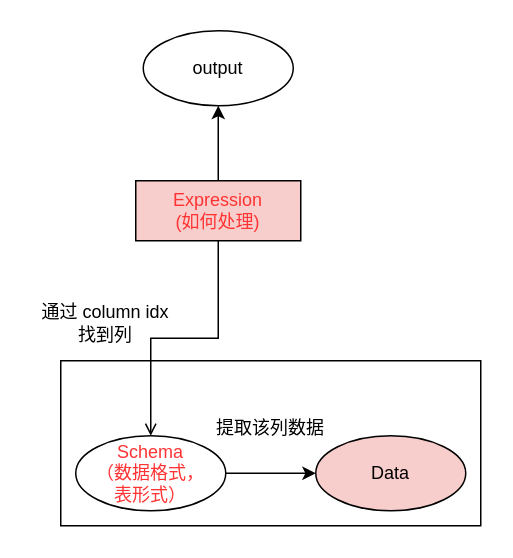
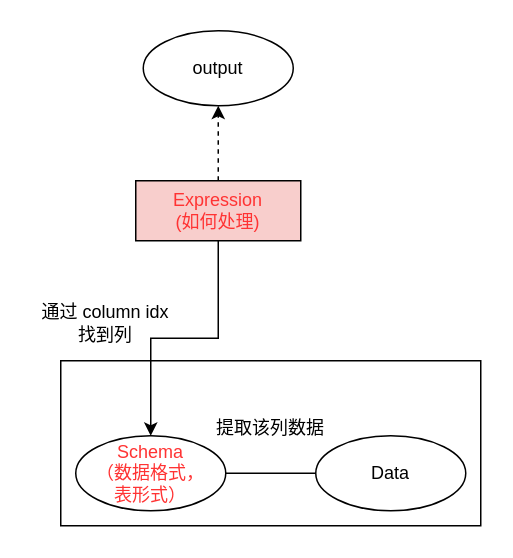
(218, 147) -> (218, 147)
(151, 426) -> (151, 424)
(304, 473) -> (308, 473)
(391, 473) -> (391, 473)
